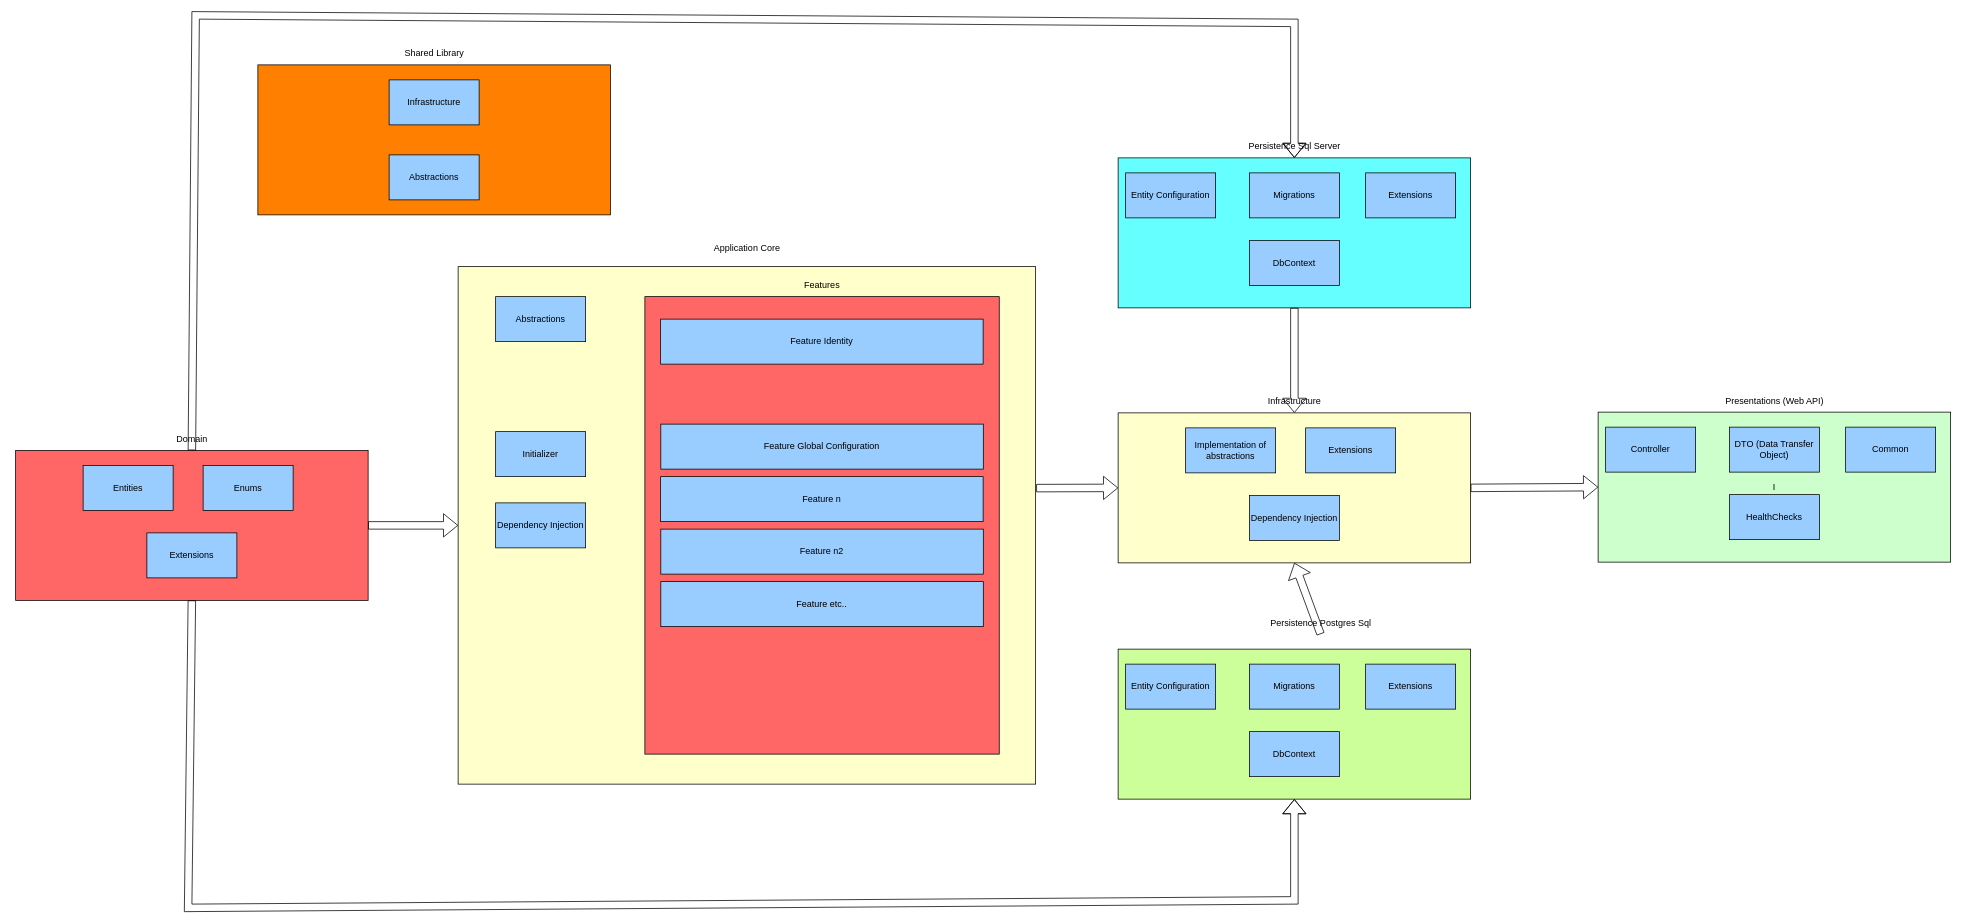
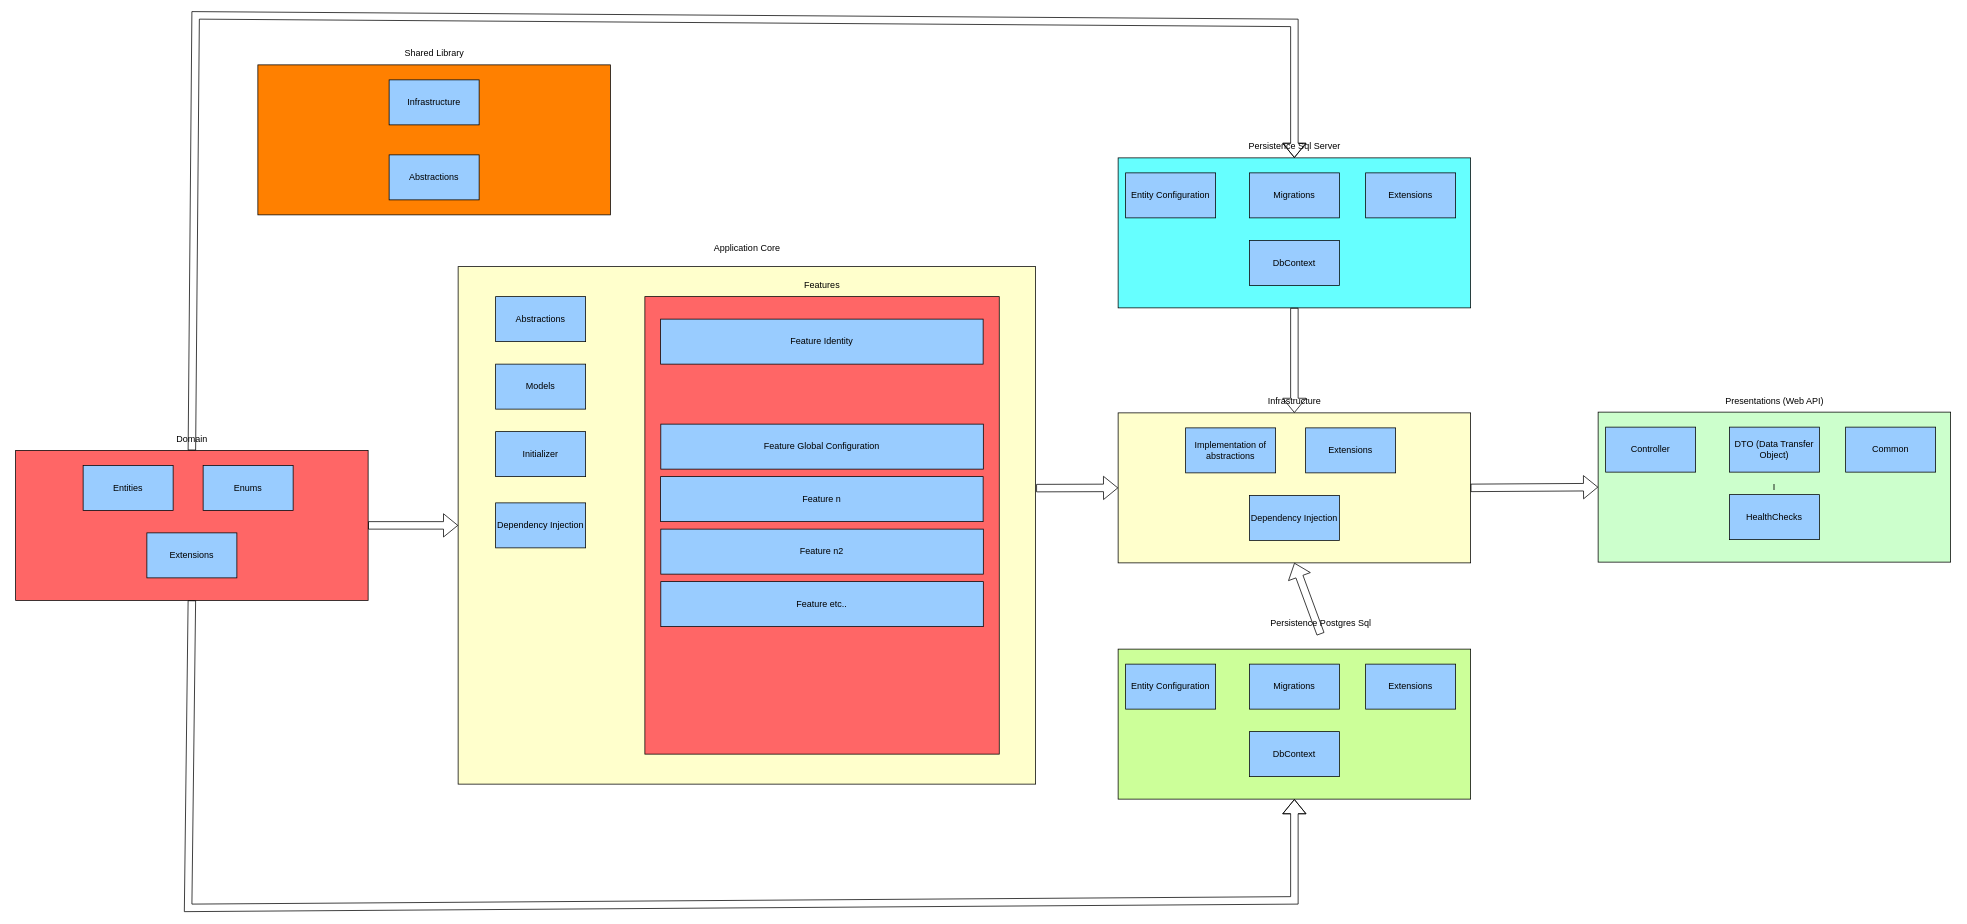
none -> (540, 387)
